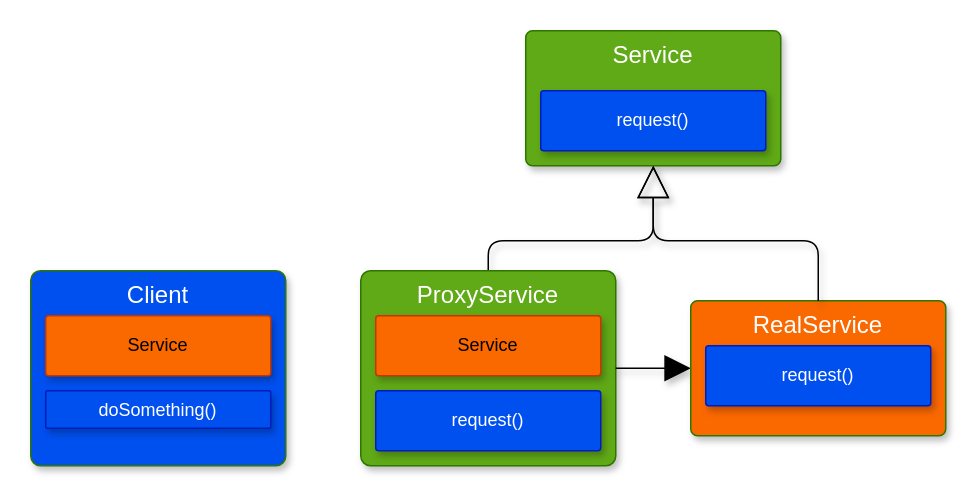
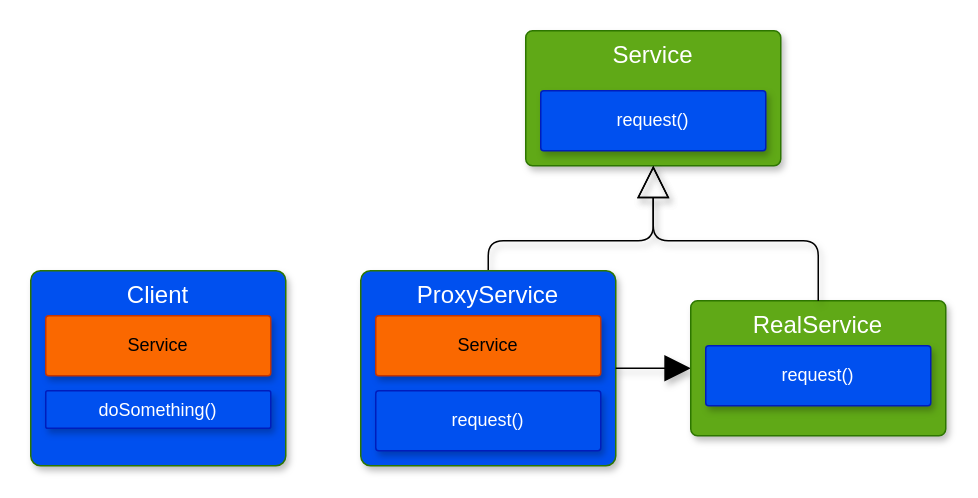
(488, 292) -> (488, 292)
(818, 322) -> (818, 322)
